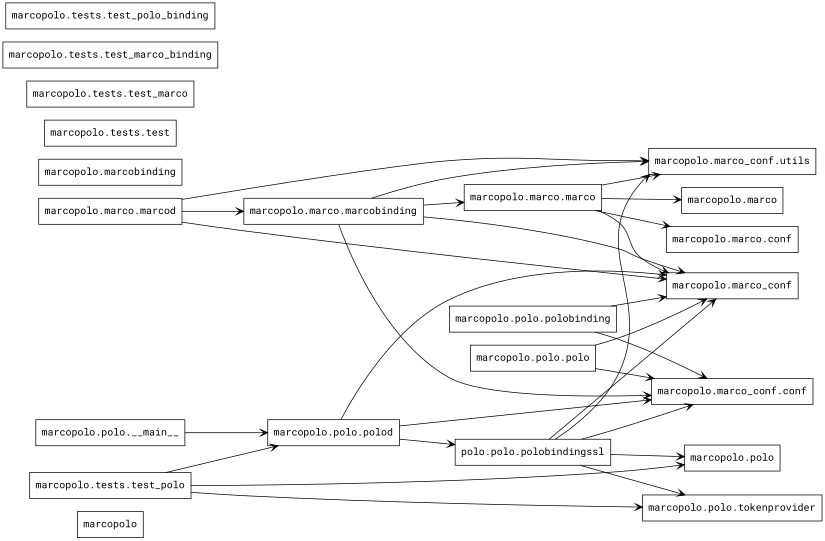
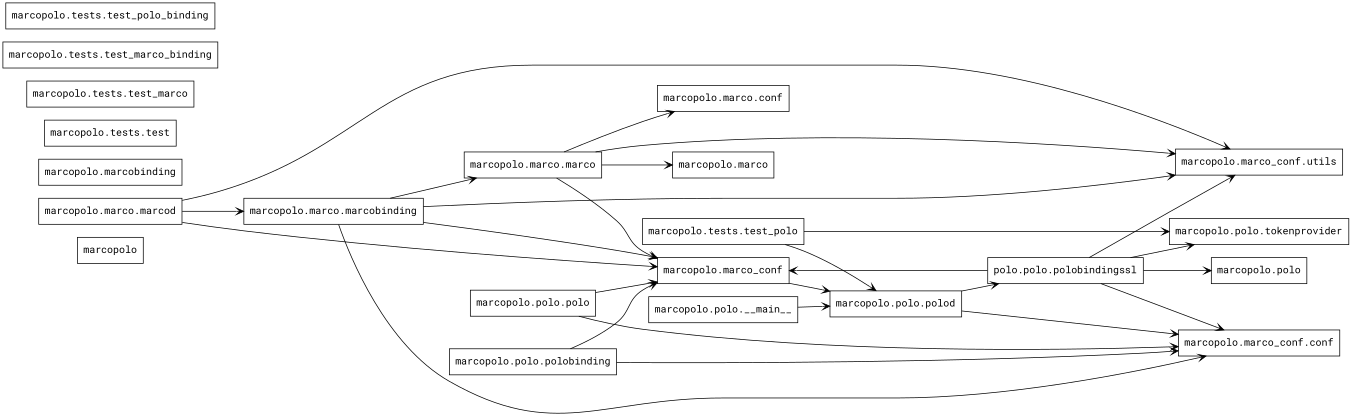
(472, 290) -> (806, 287)
(434, 481) -> none
